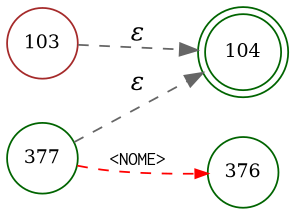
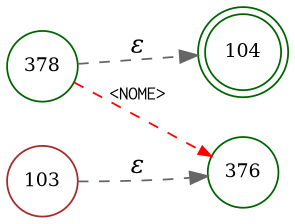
(129, 47) -> (134, 181)
(42, 158) -> (42, 66)
